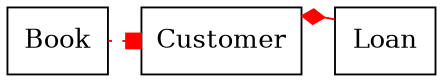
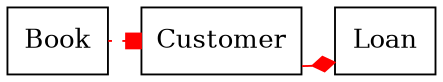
(330, 18) -> (307, 66)
